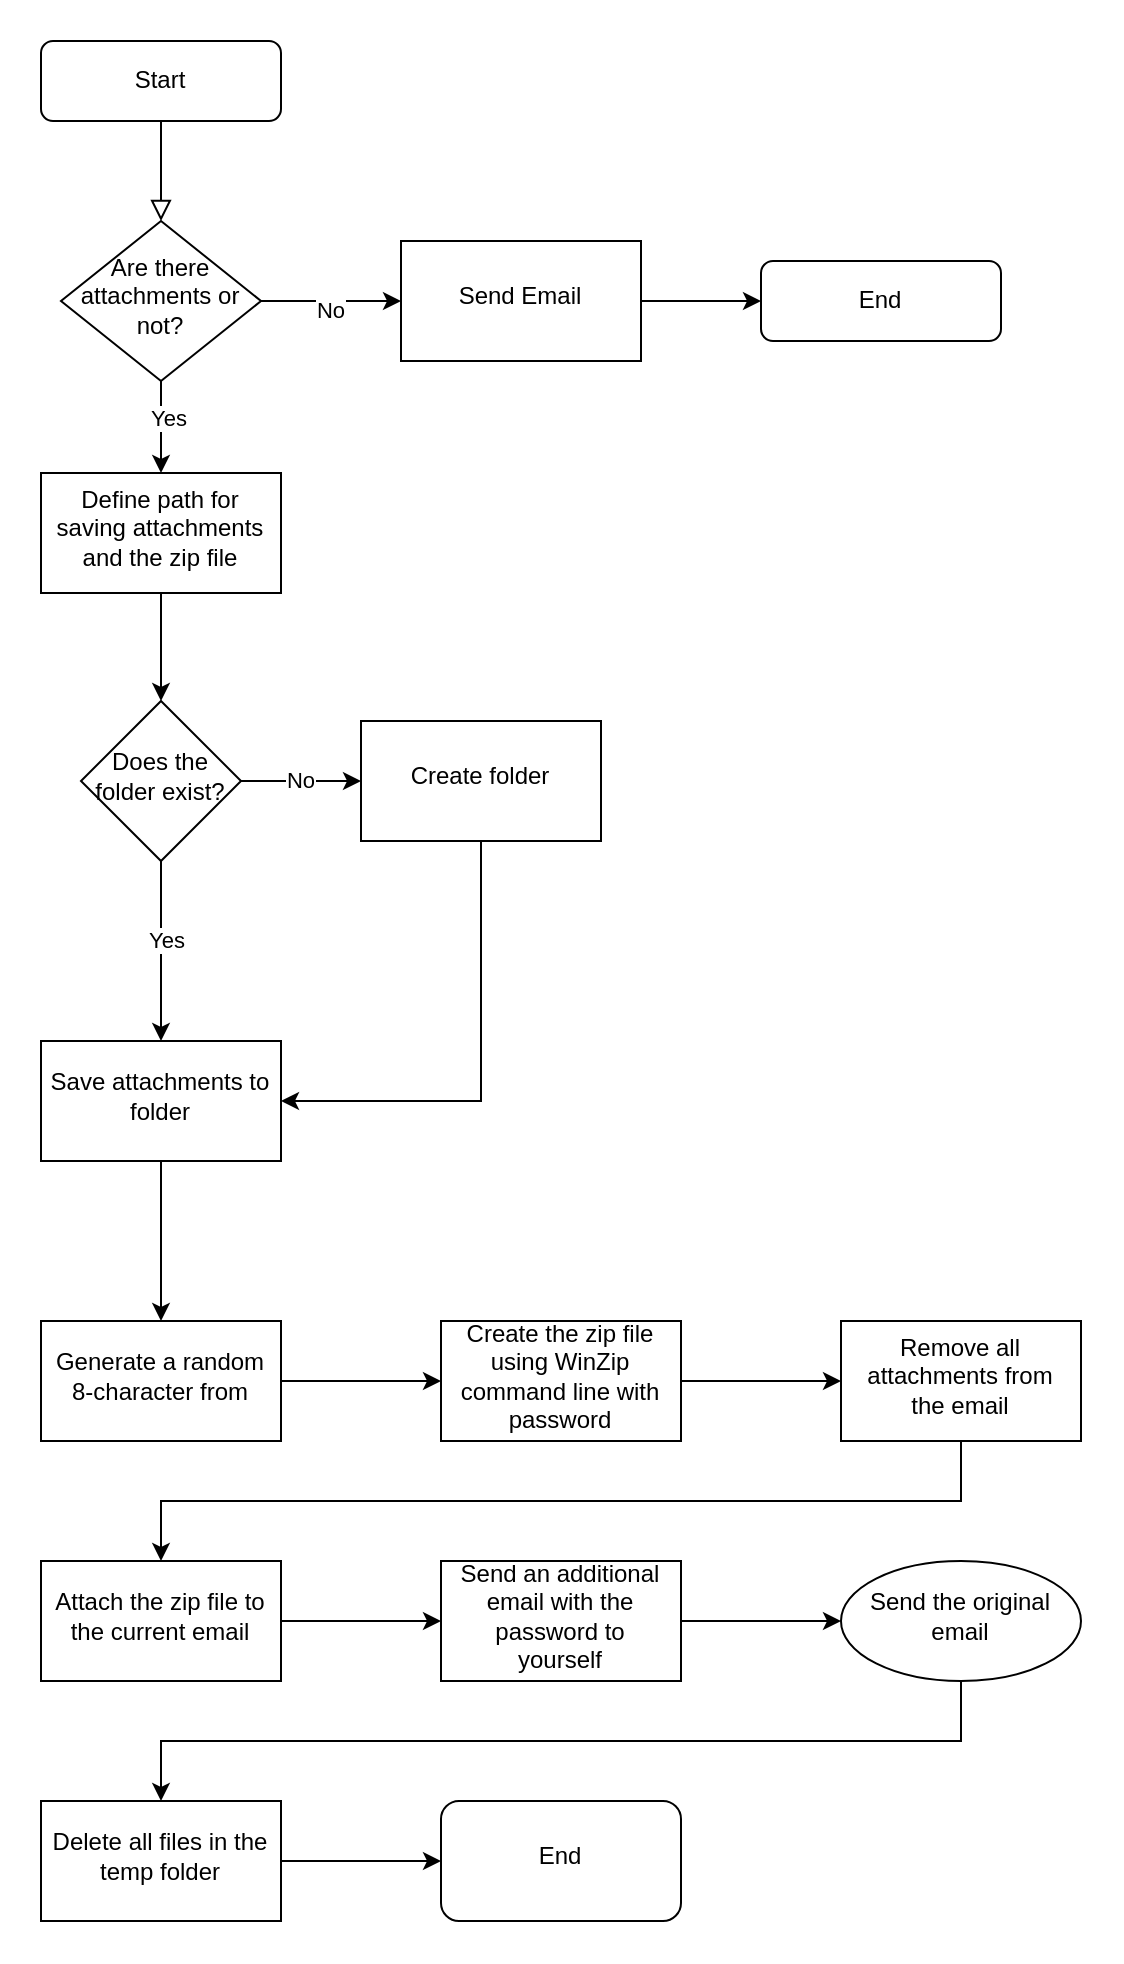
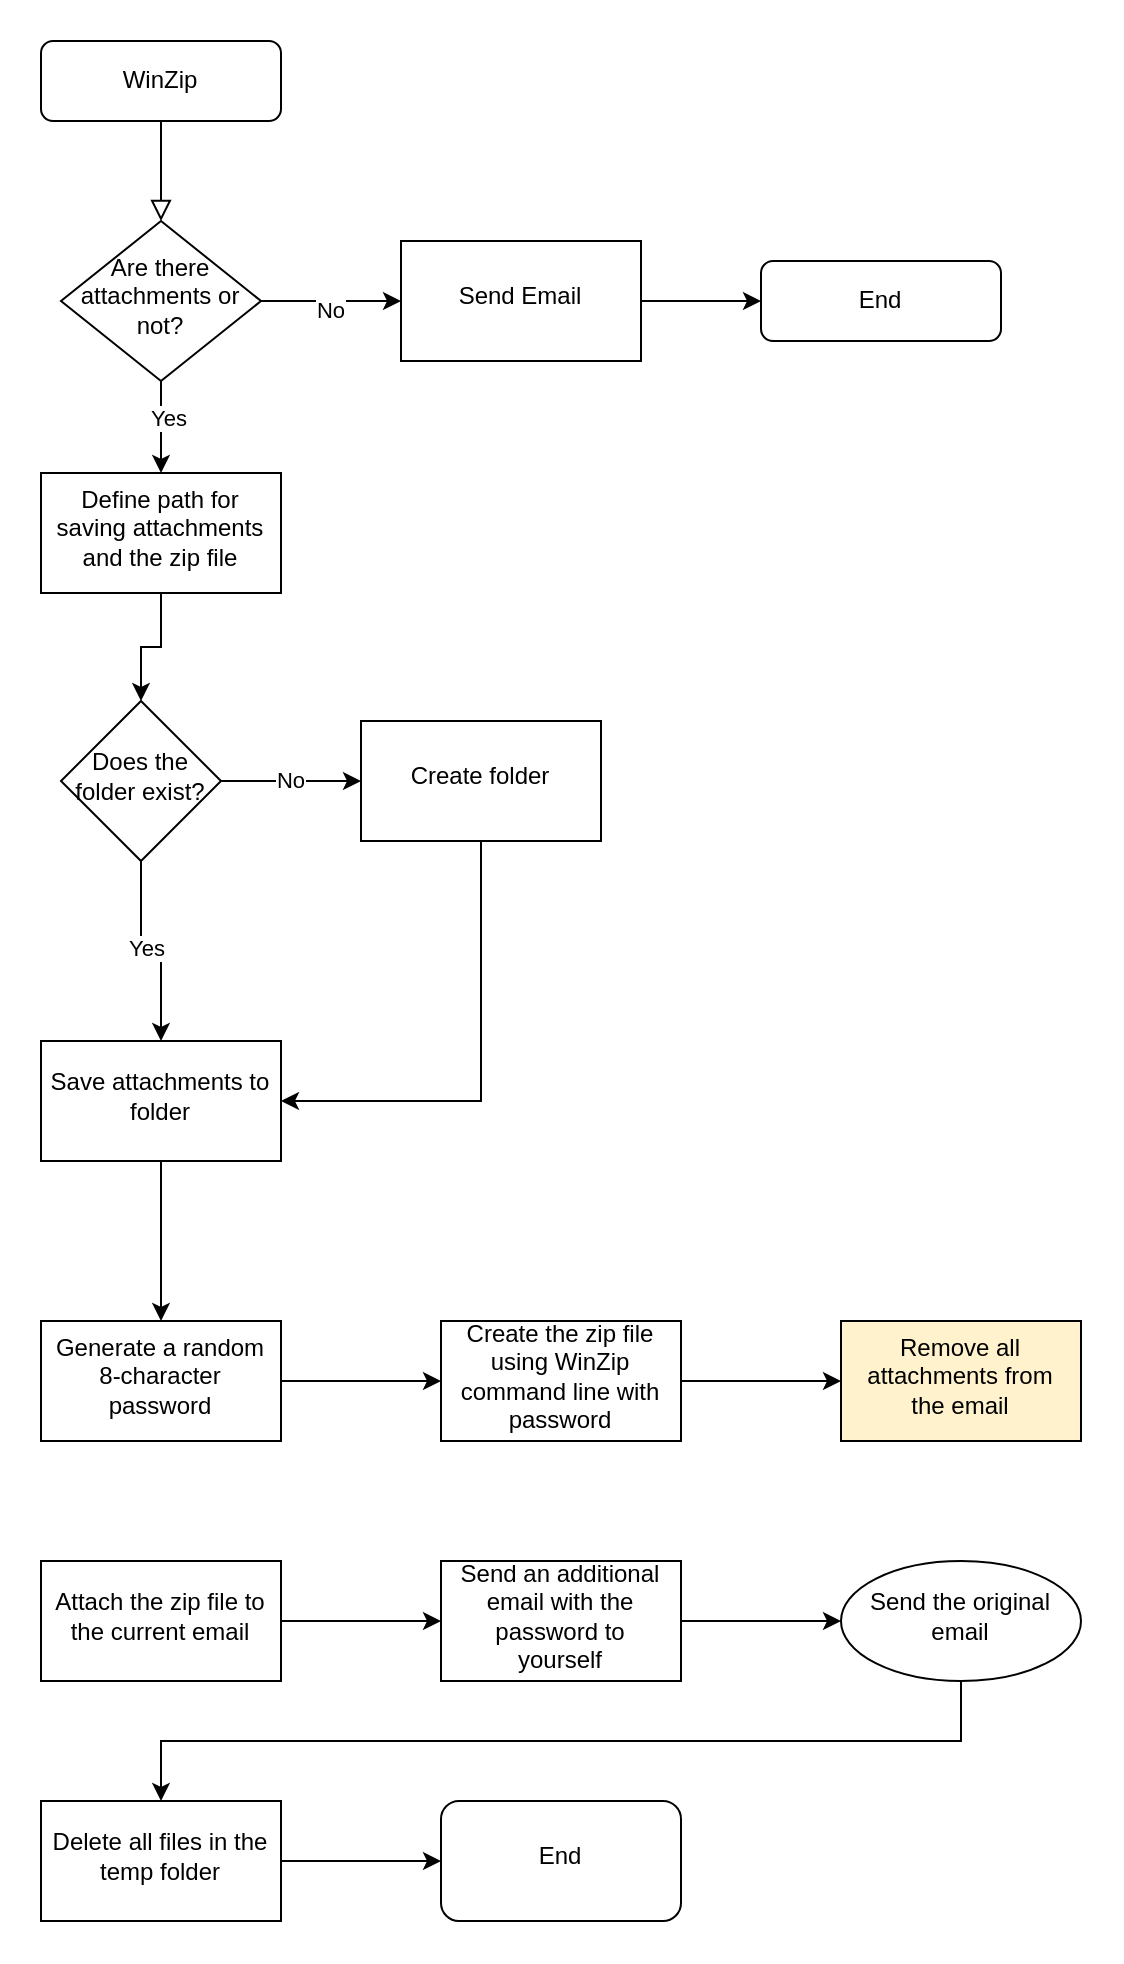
(161, 81) -> (161, 81)
(161, 781) -> (141, 781)
(161, 1377) -> (161, 1377)
(961, 1381) -> (961, 1381)
(568, 1501) -> none
